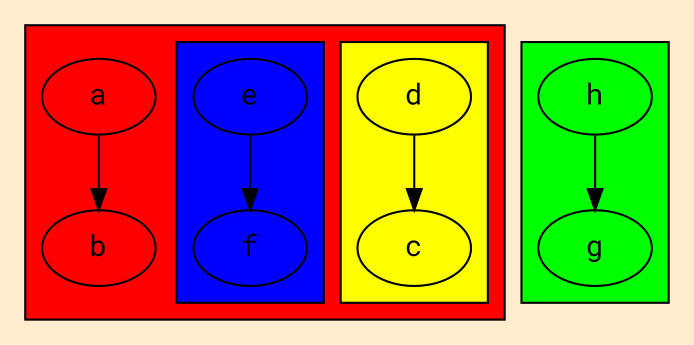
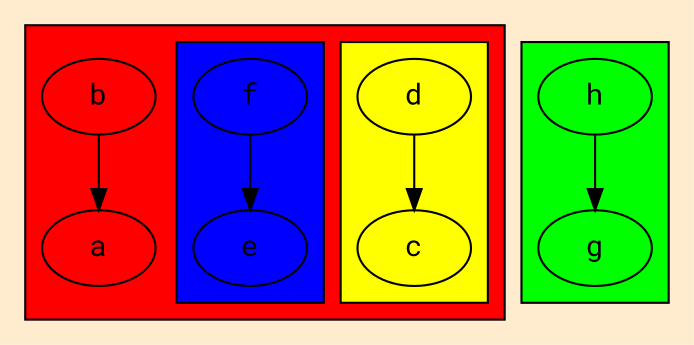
(99, 162) -> (99, 162)
(250, 162) -> (250, 162)
